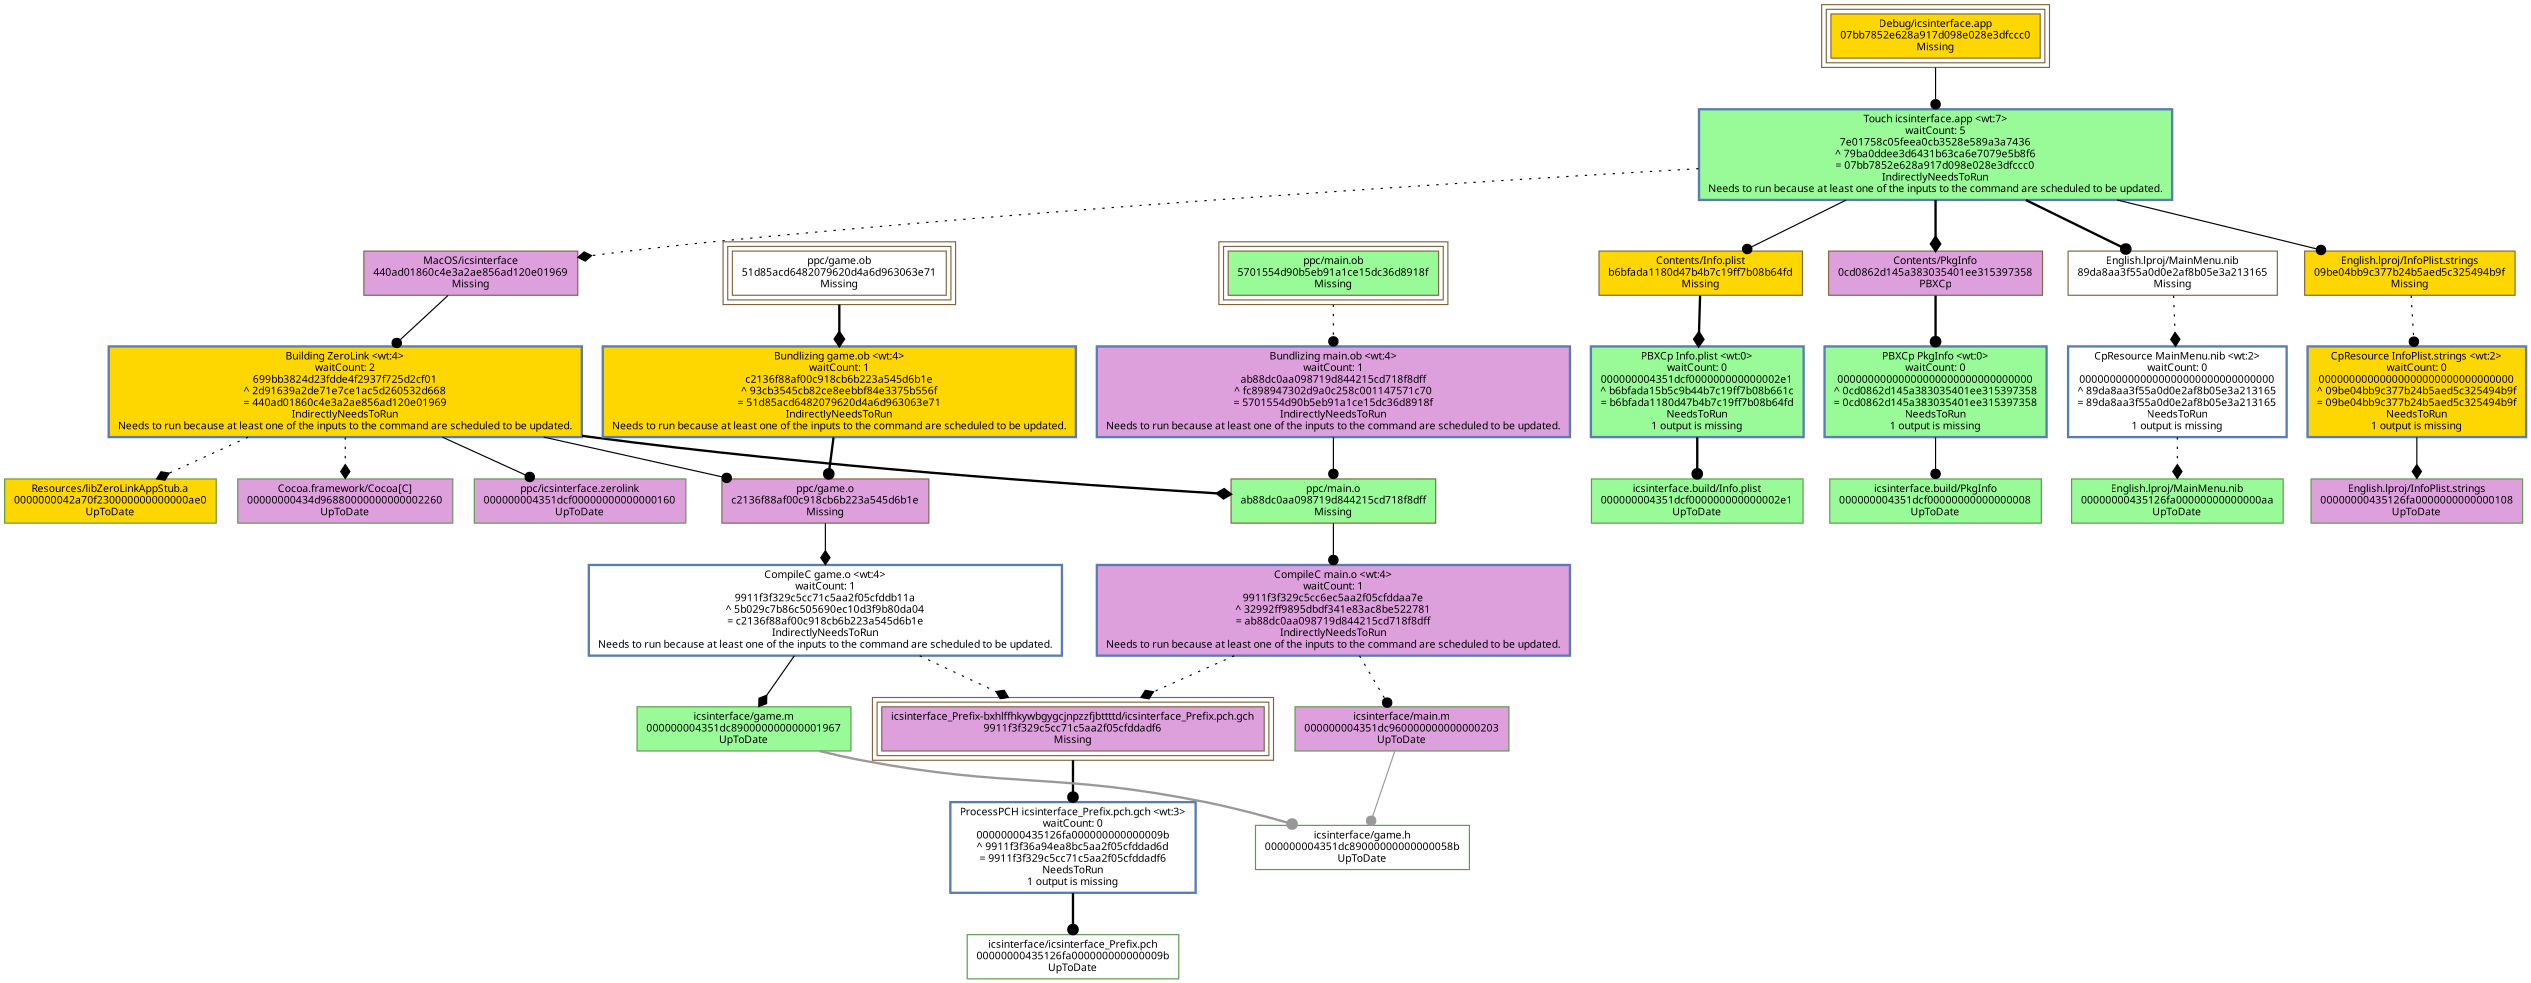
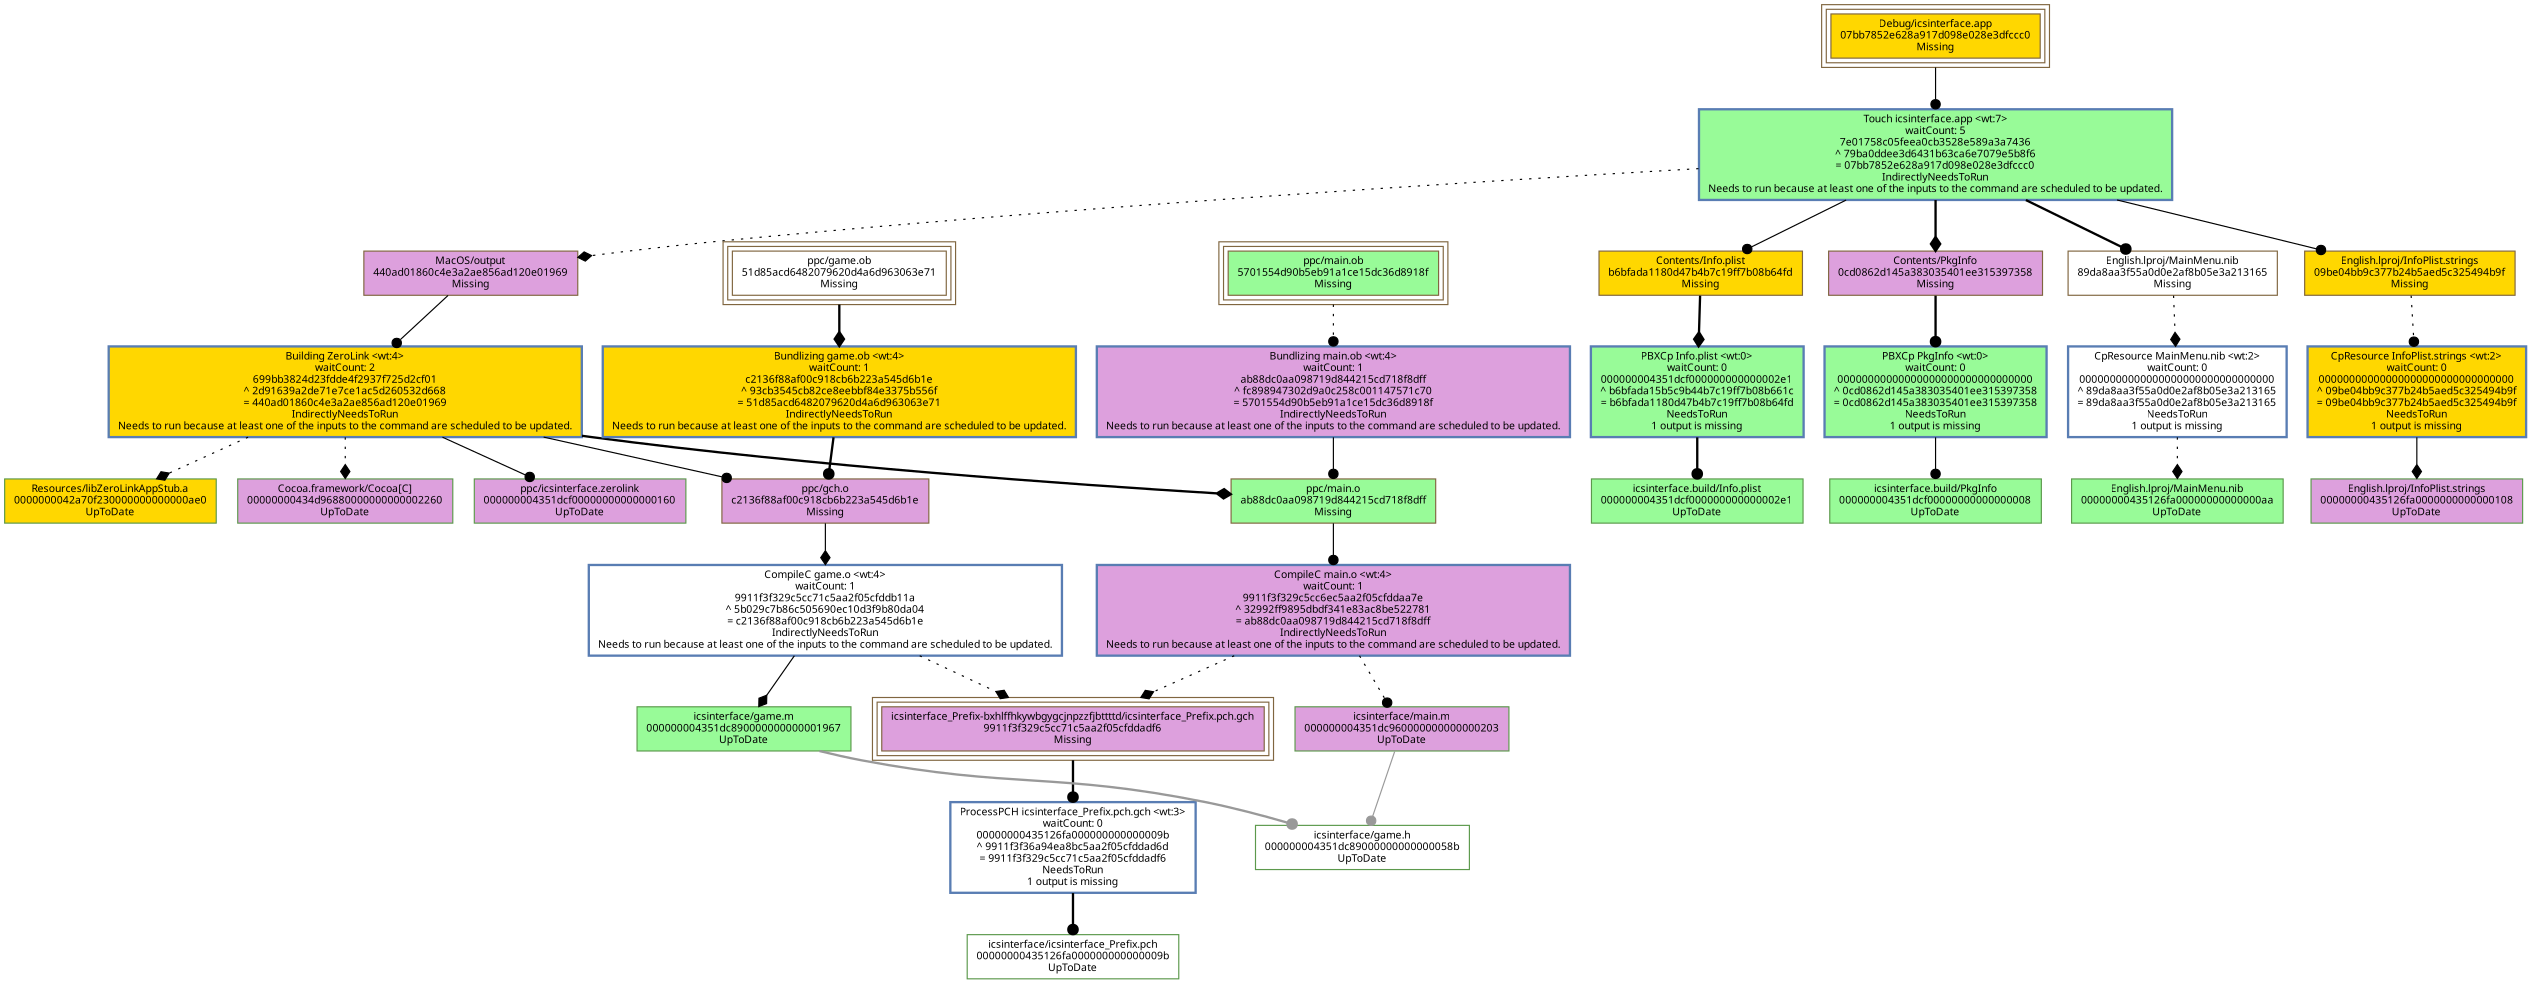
(471, 273) -> (471, 273)
(1936, 273) -> (1936, 273)
(825, 501) -> (825, 501)
